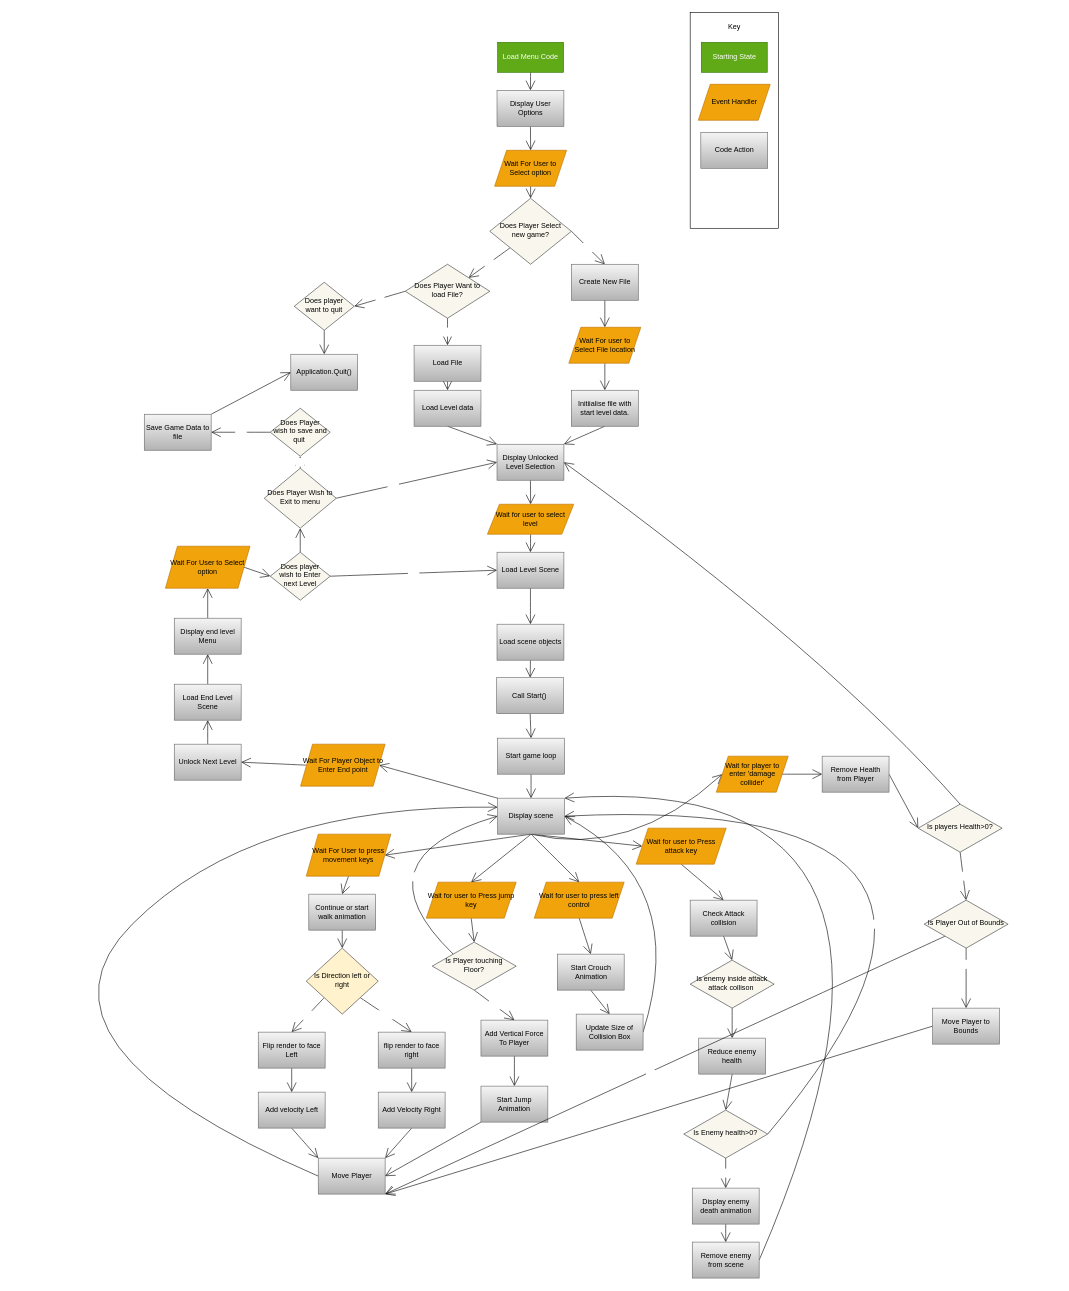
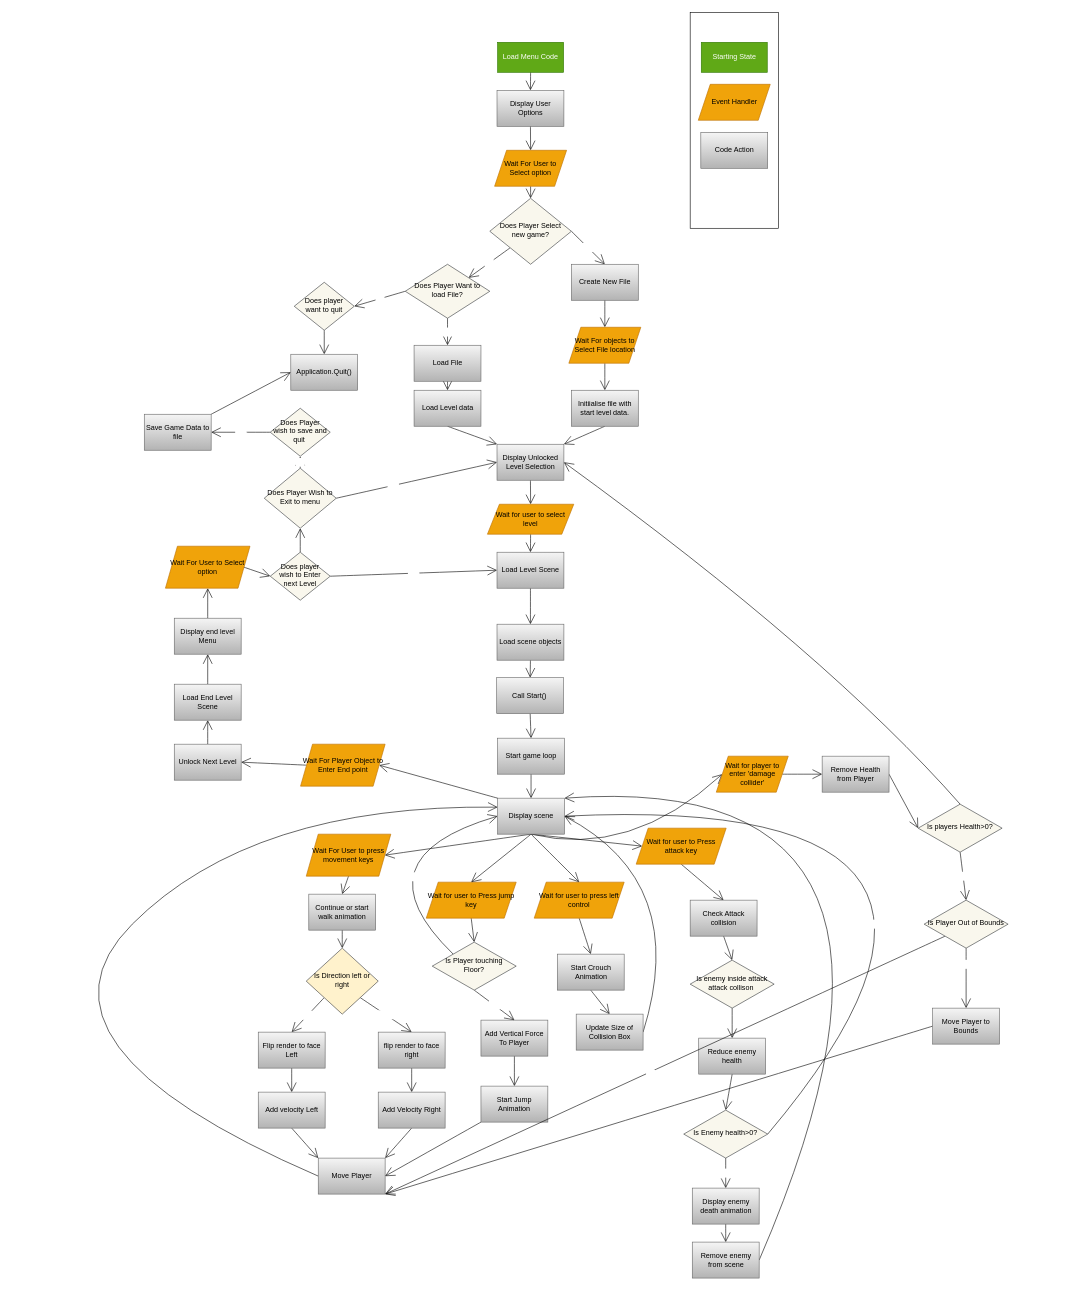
(734, 27) -> none
(605, 345) -> (605, 345)
